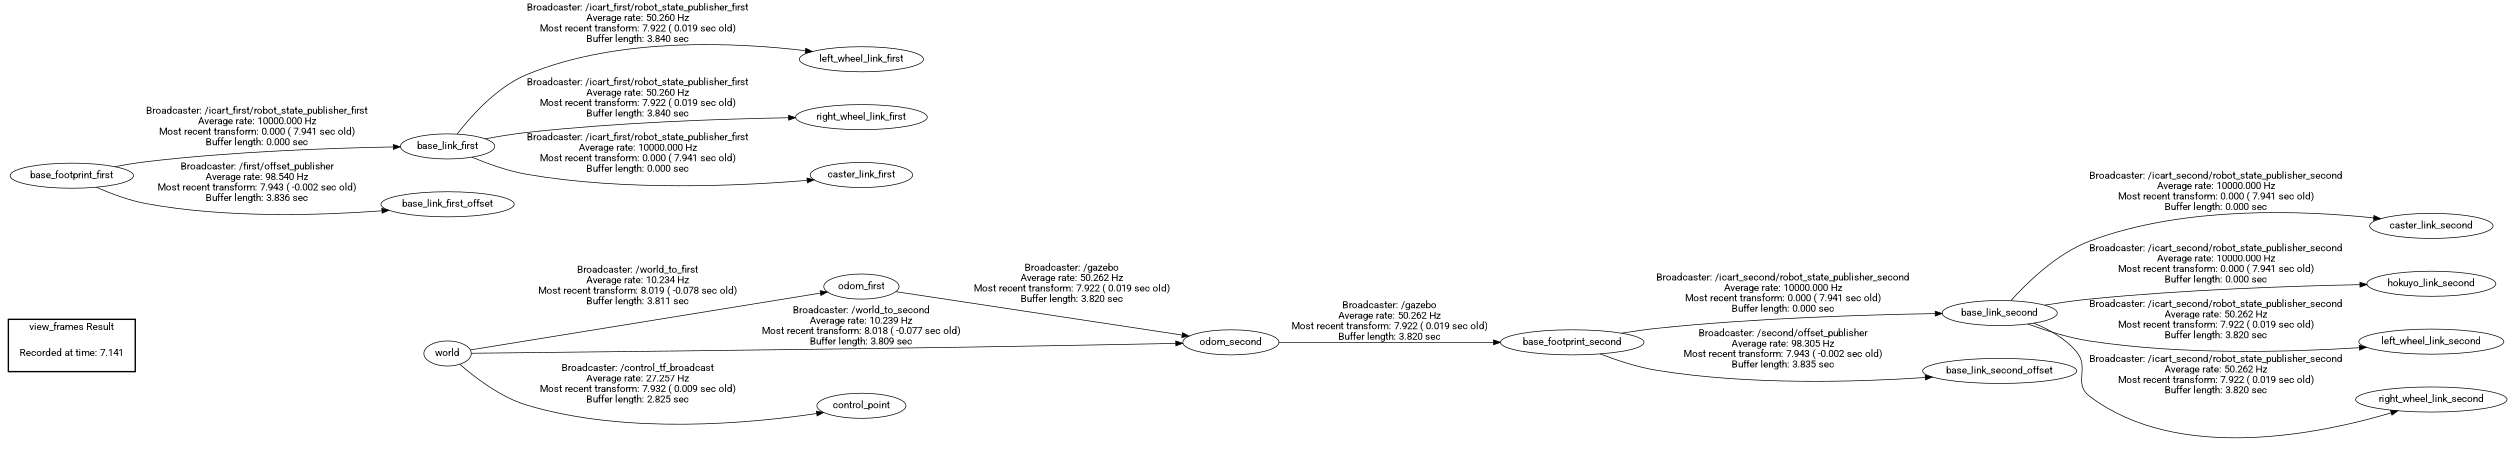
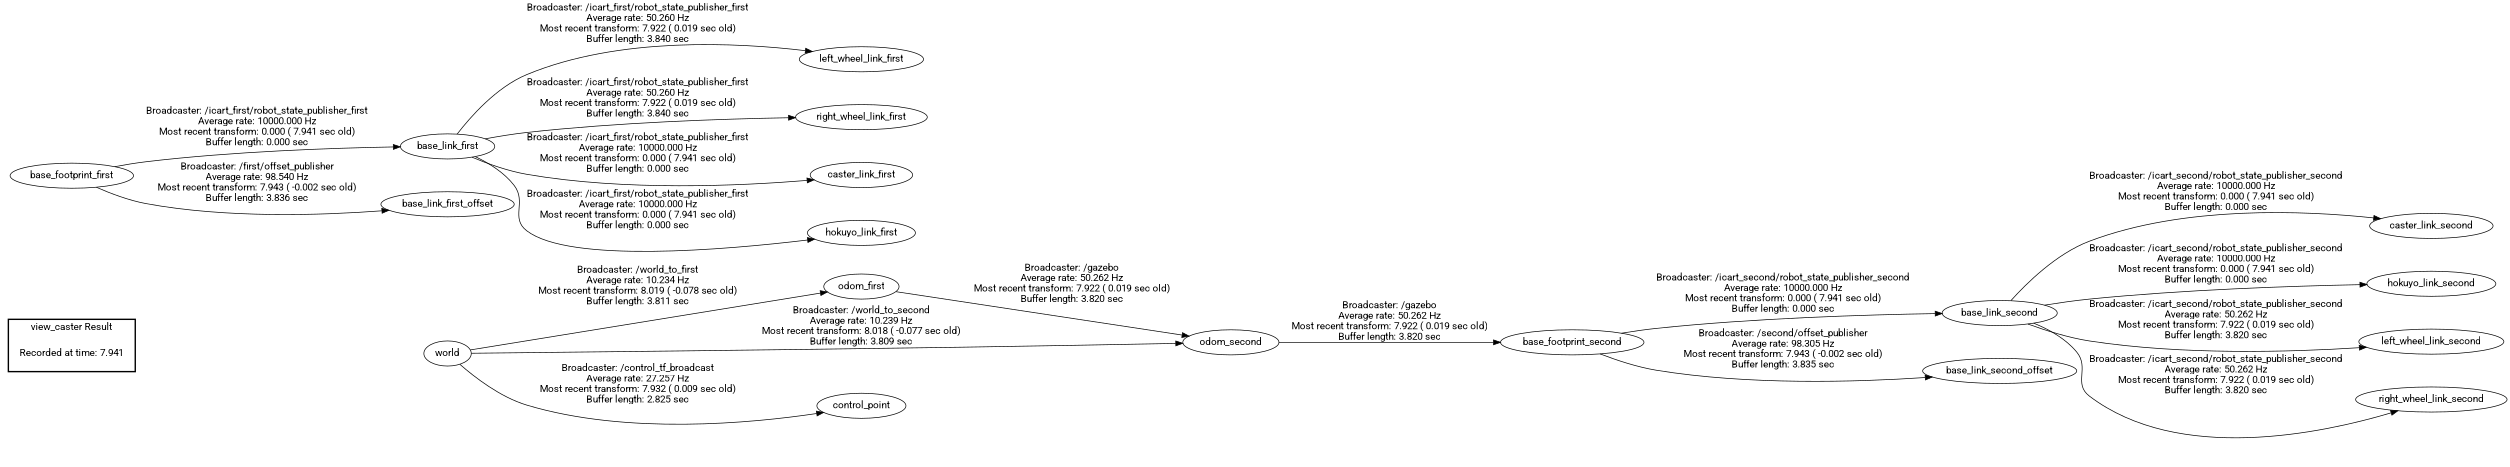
none -> (861, 233)
(72, 327) -> (72, 327)
(72, 353) -> (72, 353)
